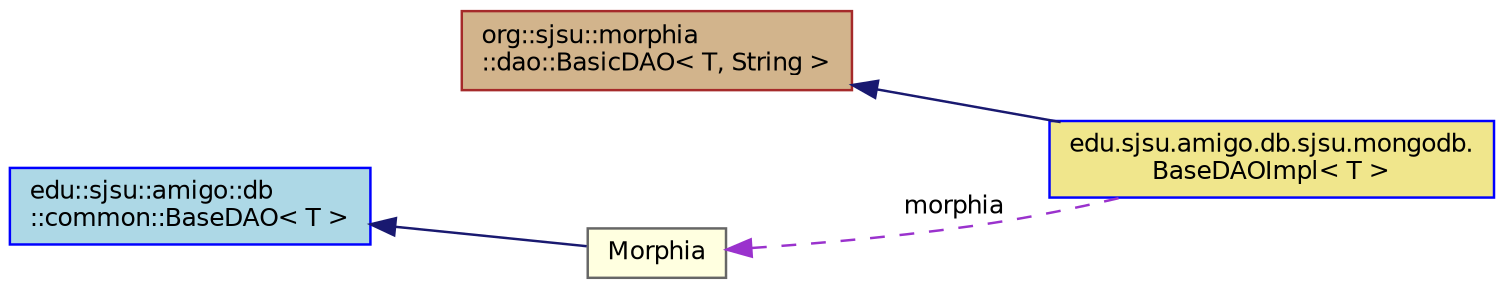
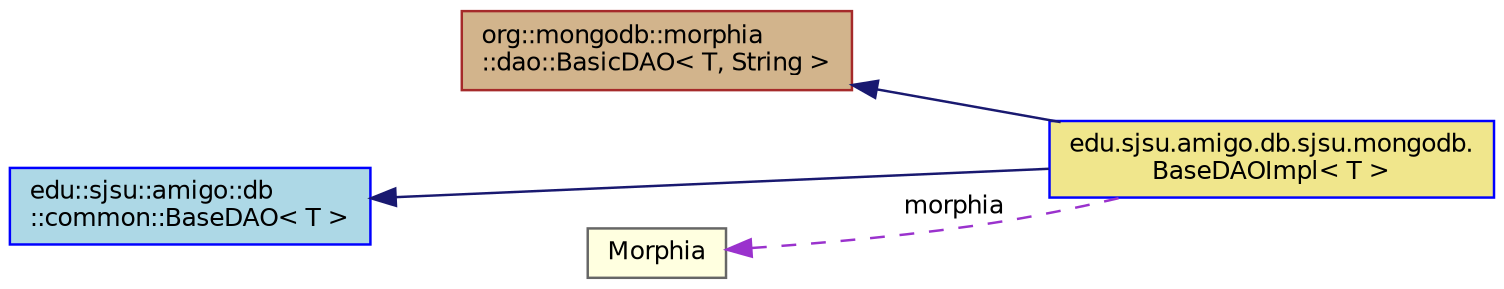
(657, 51) -> (657, 51)
(491, 237) -> (722, 183)
